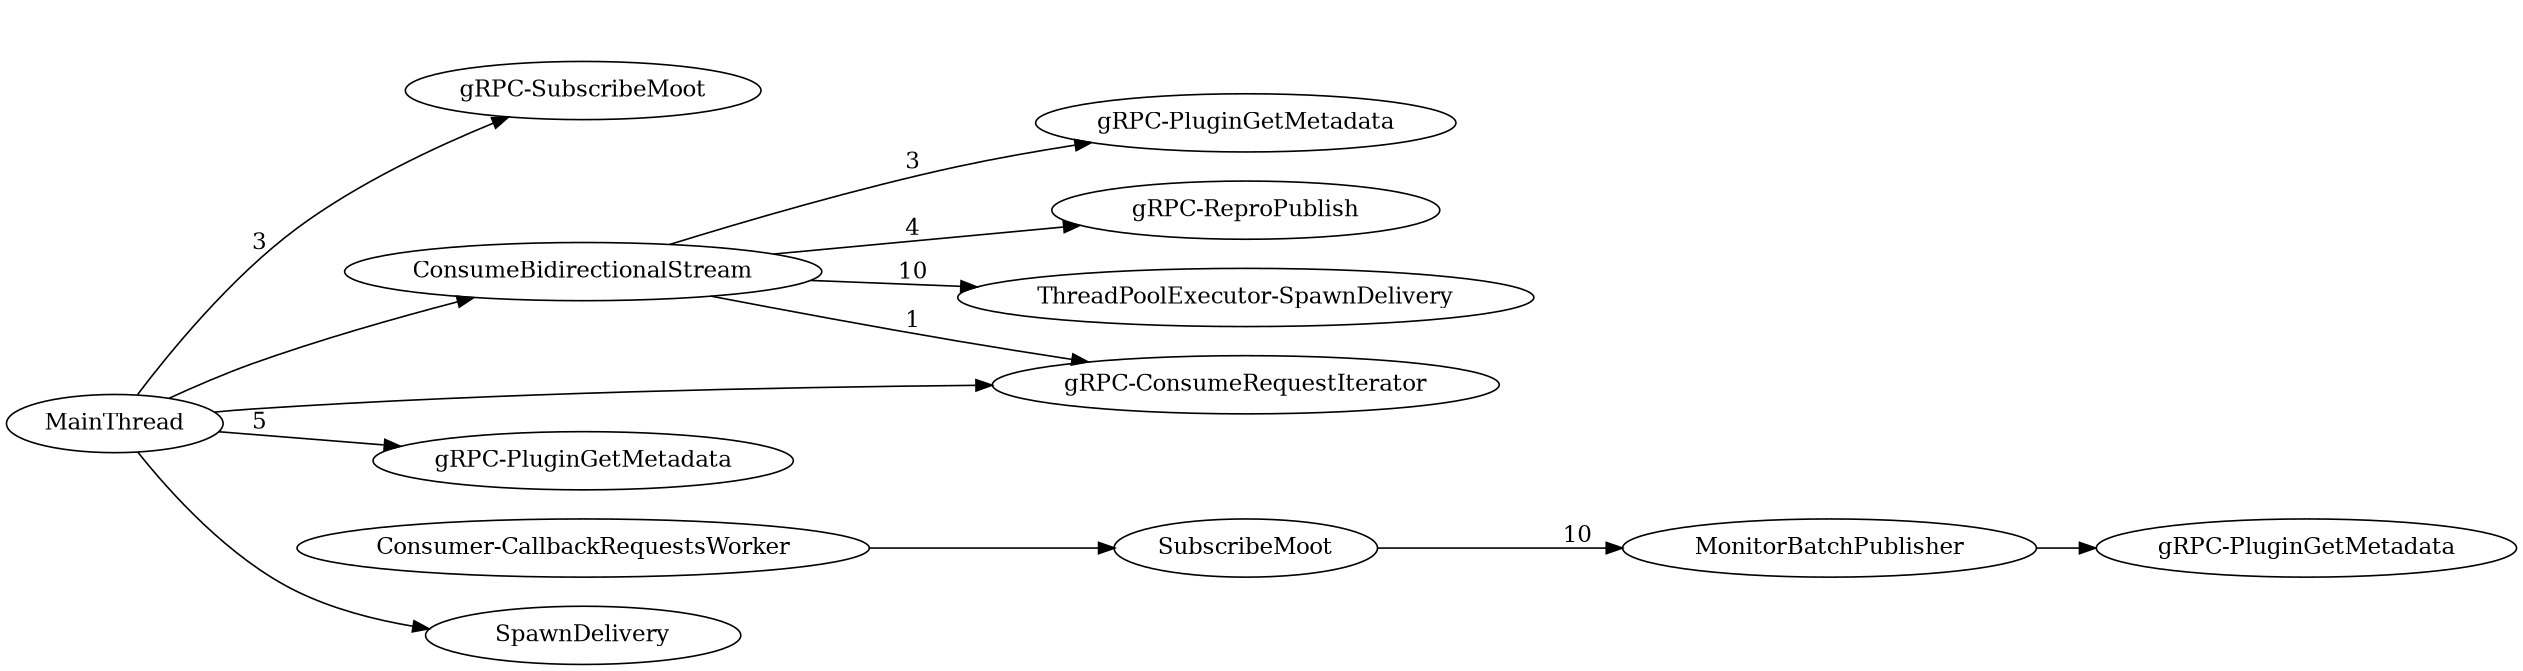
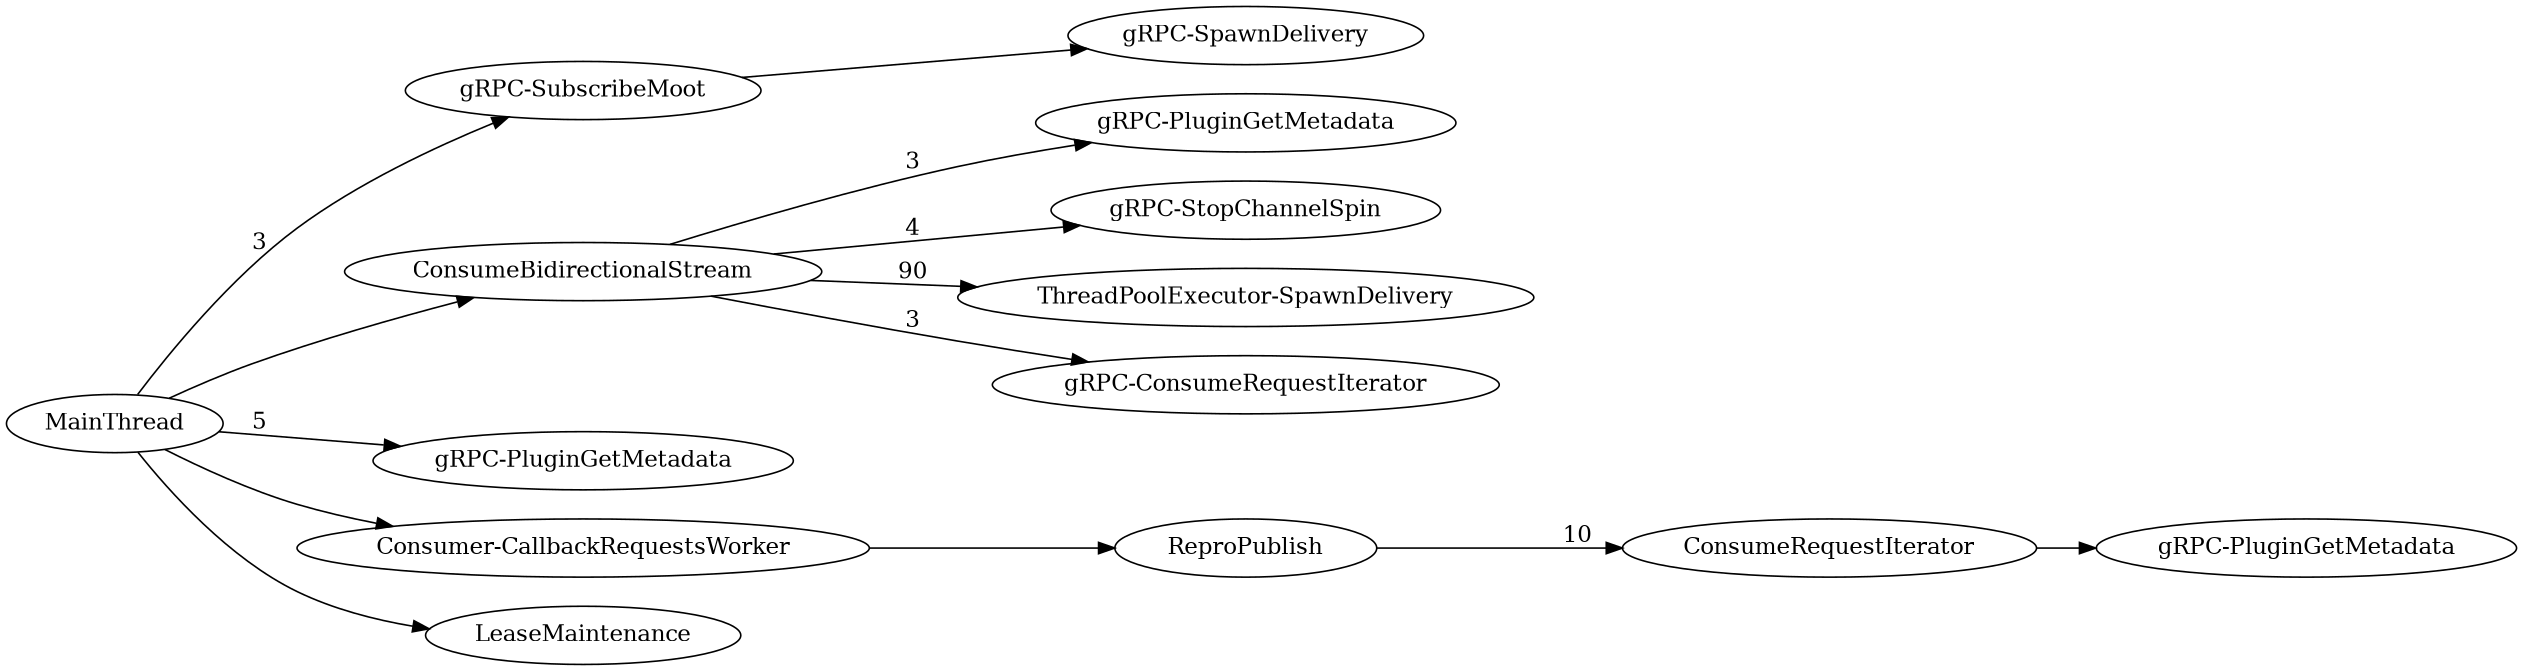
none -> (1246, 36)
(1246, 210) -> (1246, 210)
(913, 272) -> (913, 272)
(913, 321) -> (913, 321)
(595, 393) -> (268, 495)
(1246, 548) -> (1246, 548)
(1830, 548) -> (1830, 548)
(583, 635) -> (583, 635)
